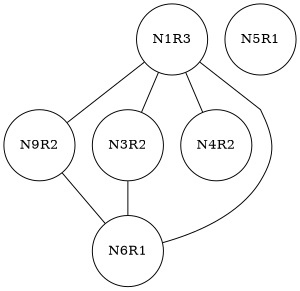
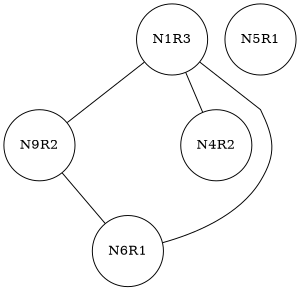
(128, 145) -> none
